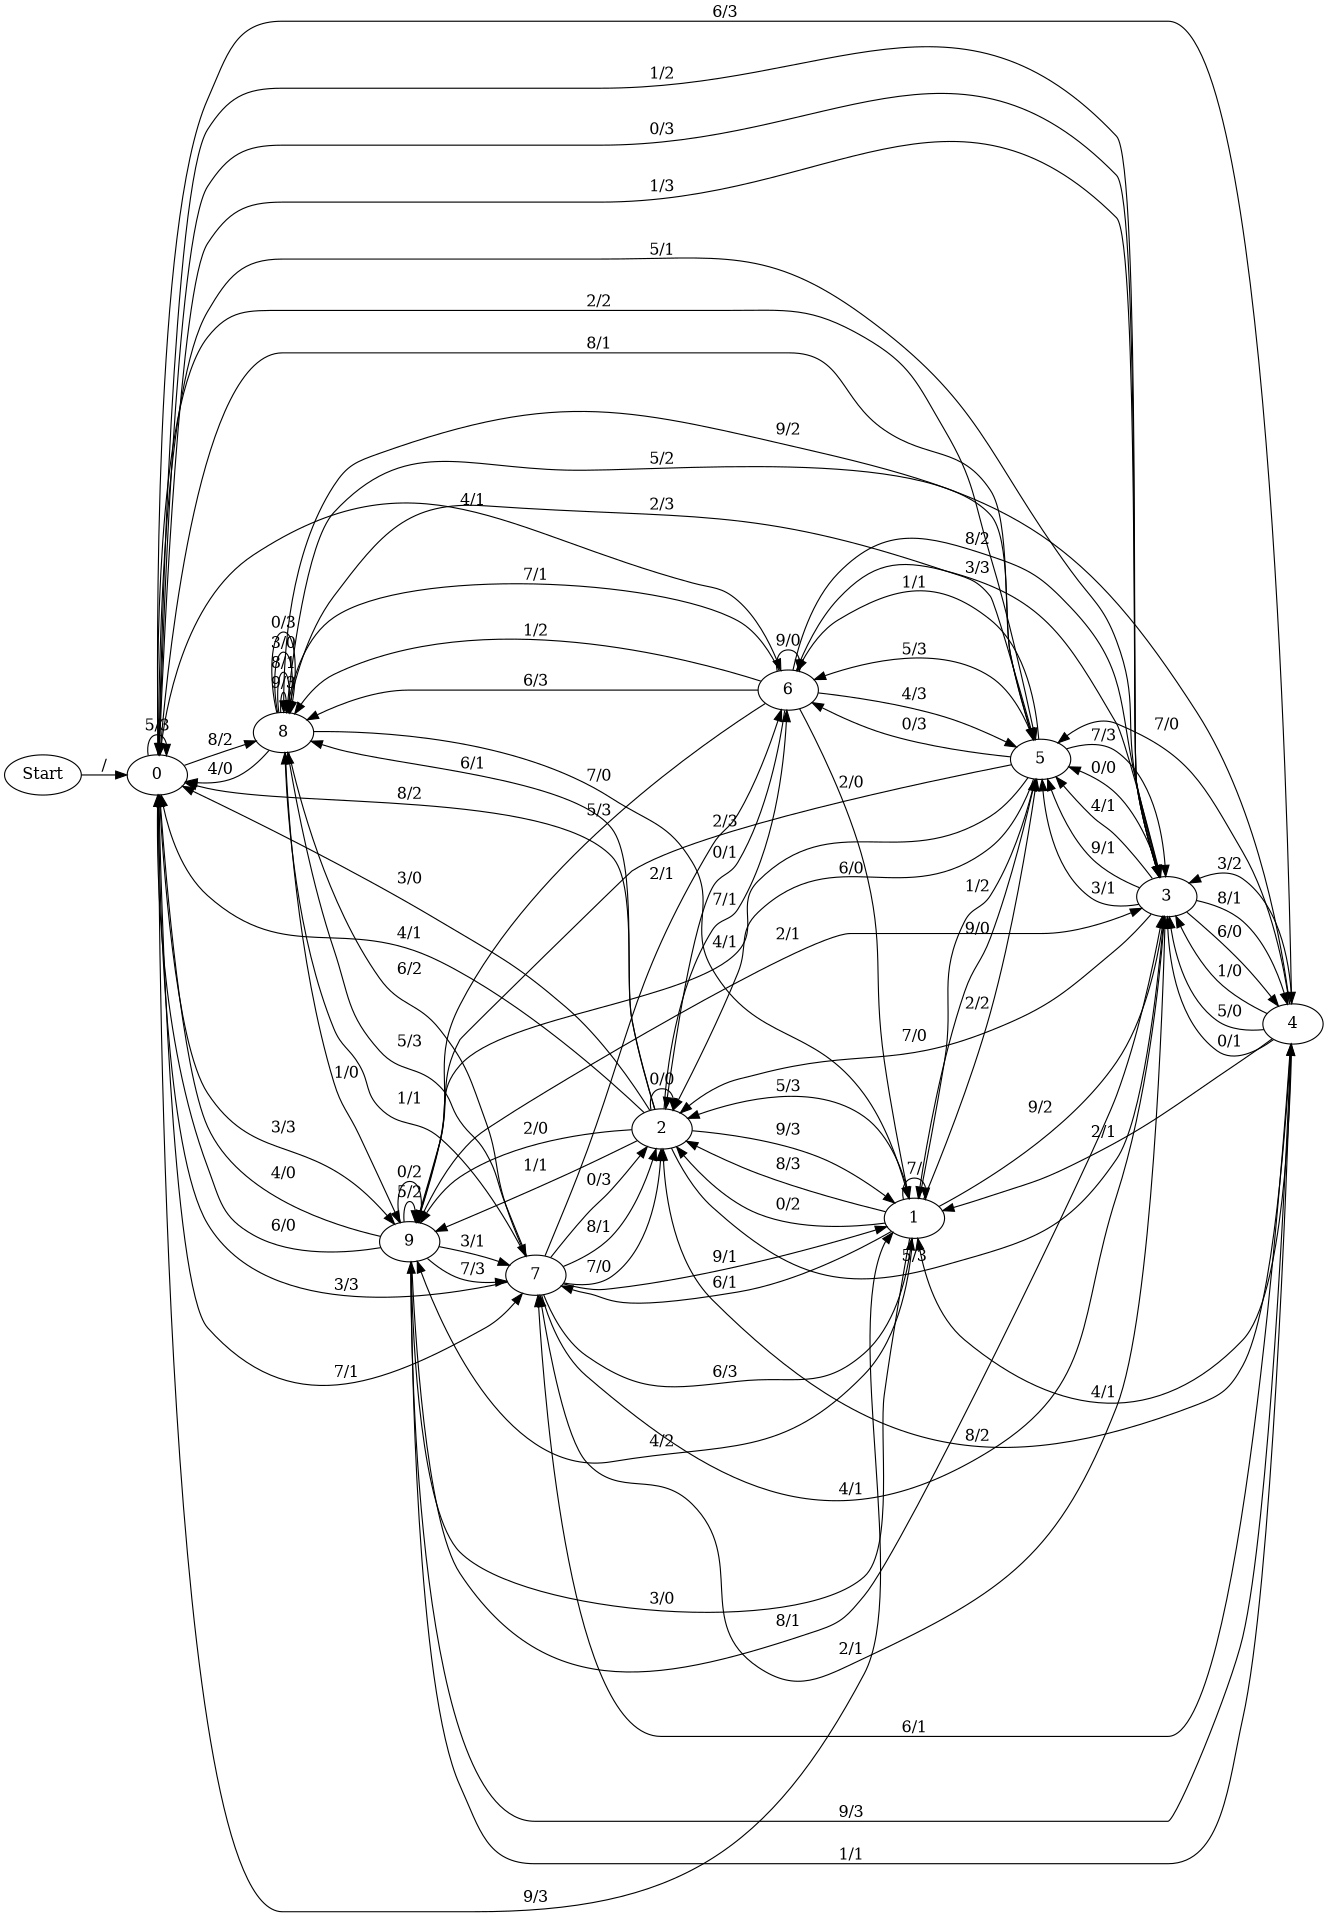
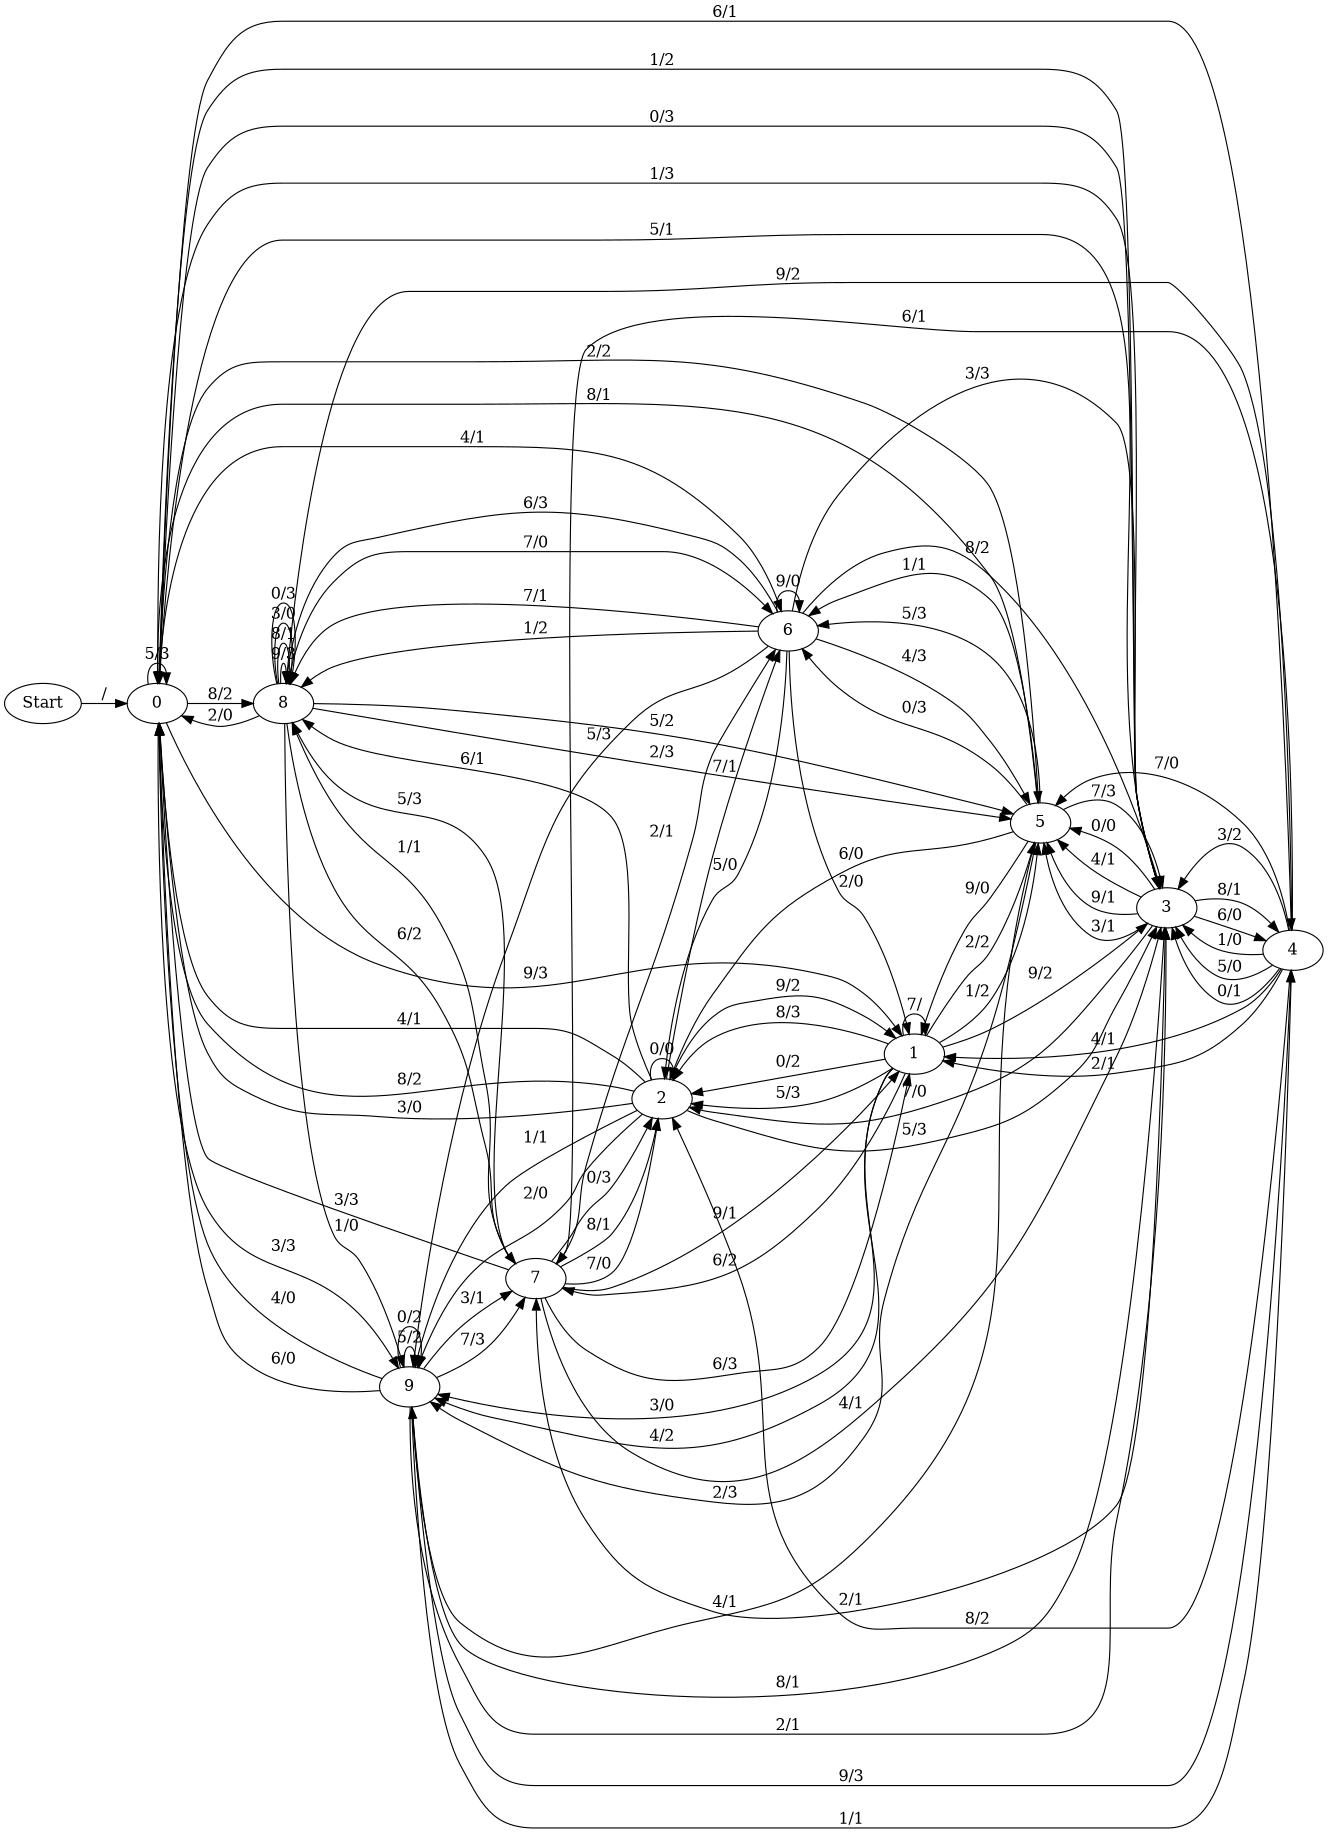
(725, 13) -> (725, 13)
(220, 770) -> (220, 716)
(725, 854) -> (725, 866)
(692, 862) -> (496, 552)
(788, 1131) -> (788, 987)
(184, 1236) -> none
(725, 1284) -> (725, 1261)
